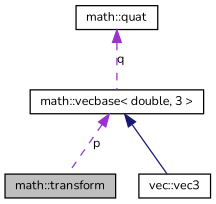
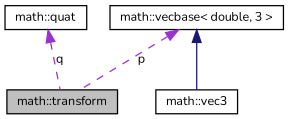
(117, 66) -> (55, 66)
(175, 186) -> (197, 102)
